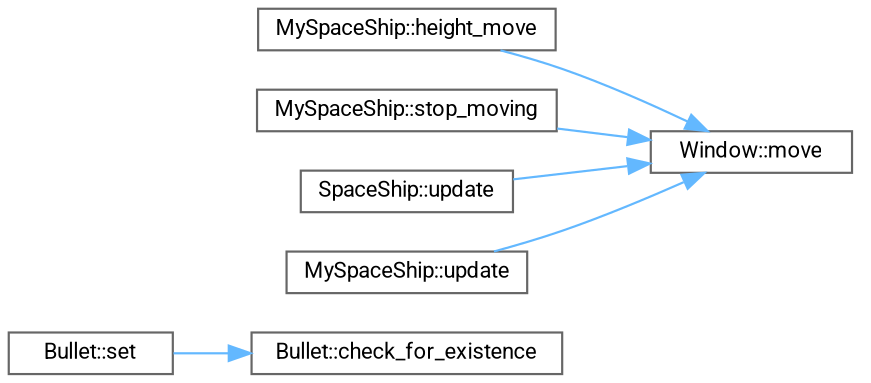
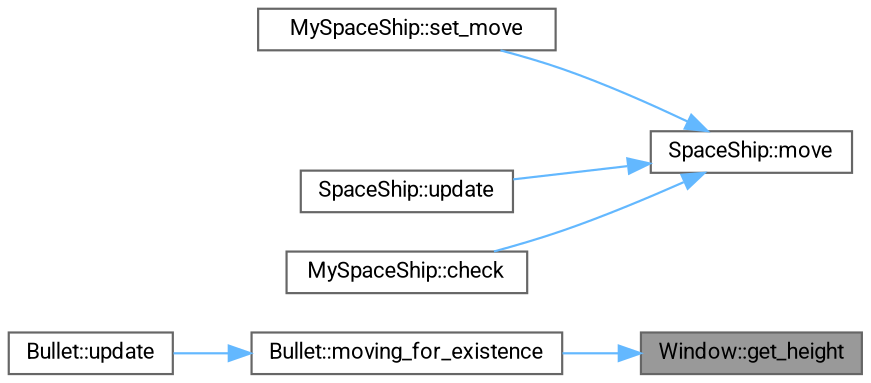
(407, 30) -> (407, 30)
(407, 110) -> none
(751, 152) -> (751, 152)
(407, 272) -> (407, 272)
(91, 353) -> (91, 353)
(407, 353) -> (407, 353)
none -> (751, 353)
